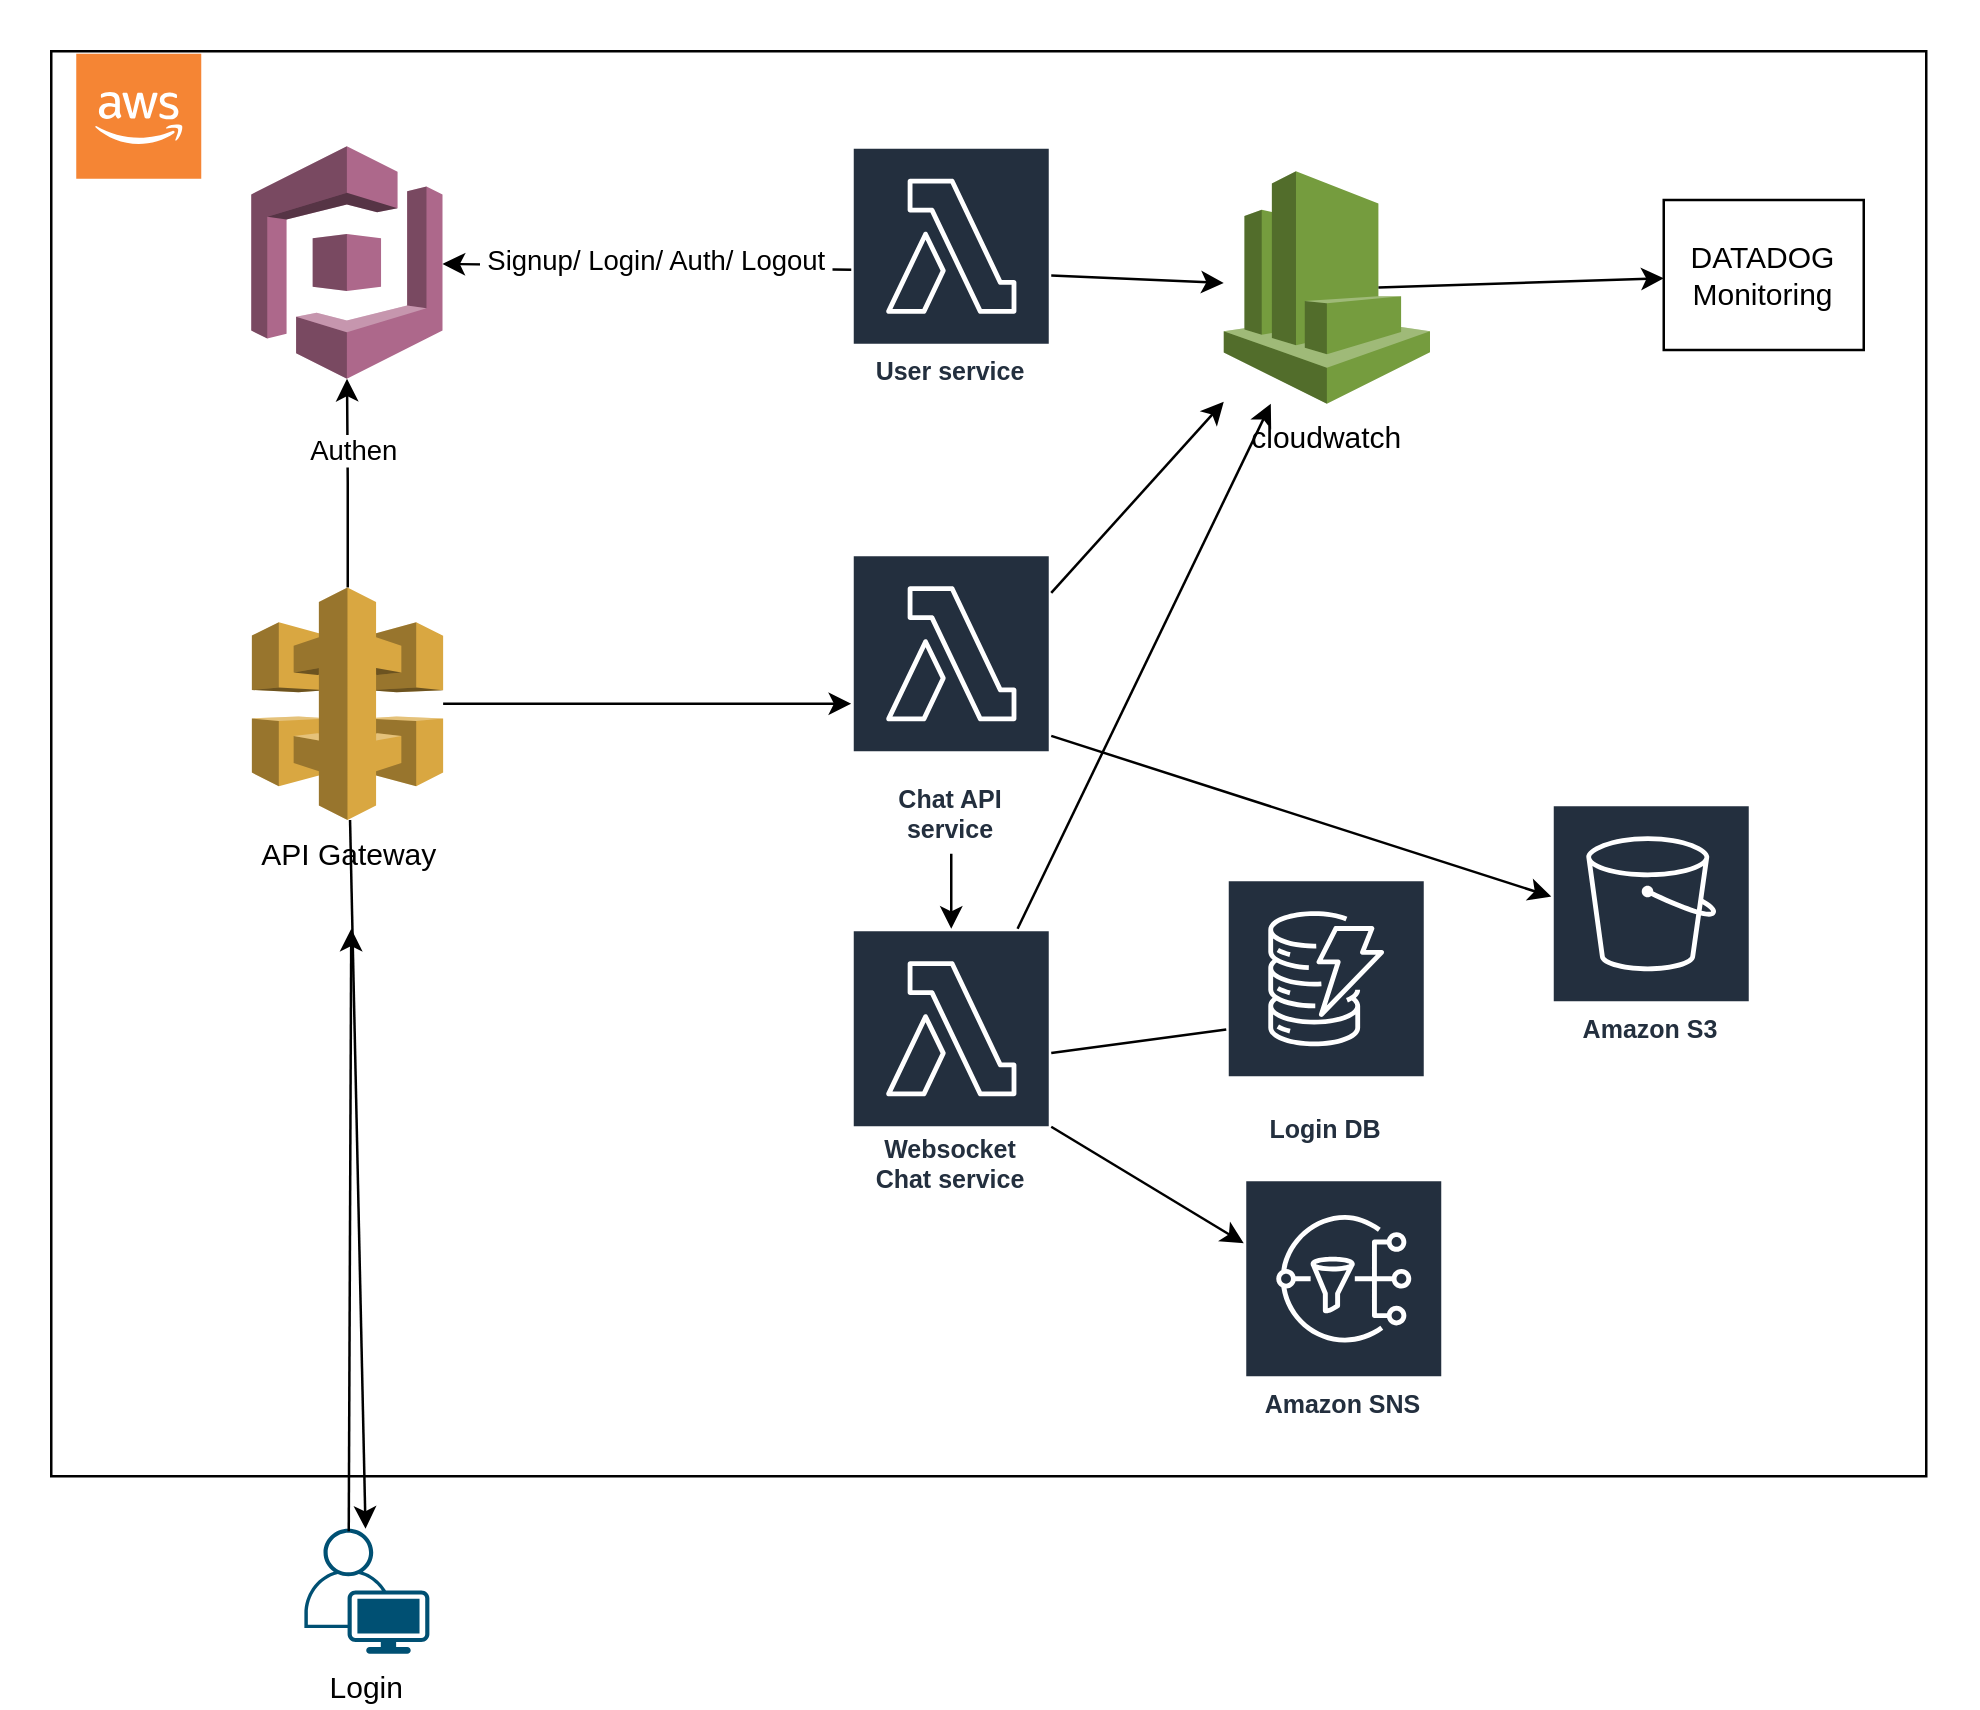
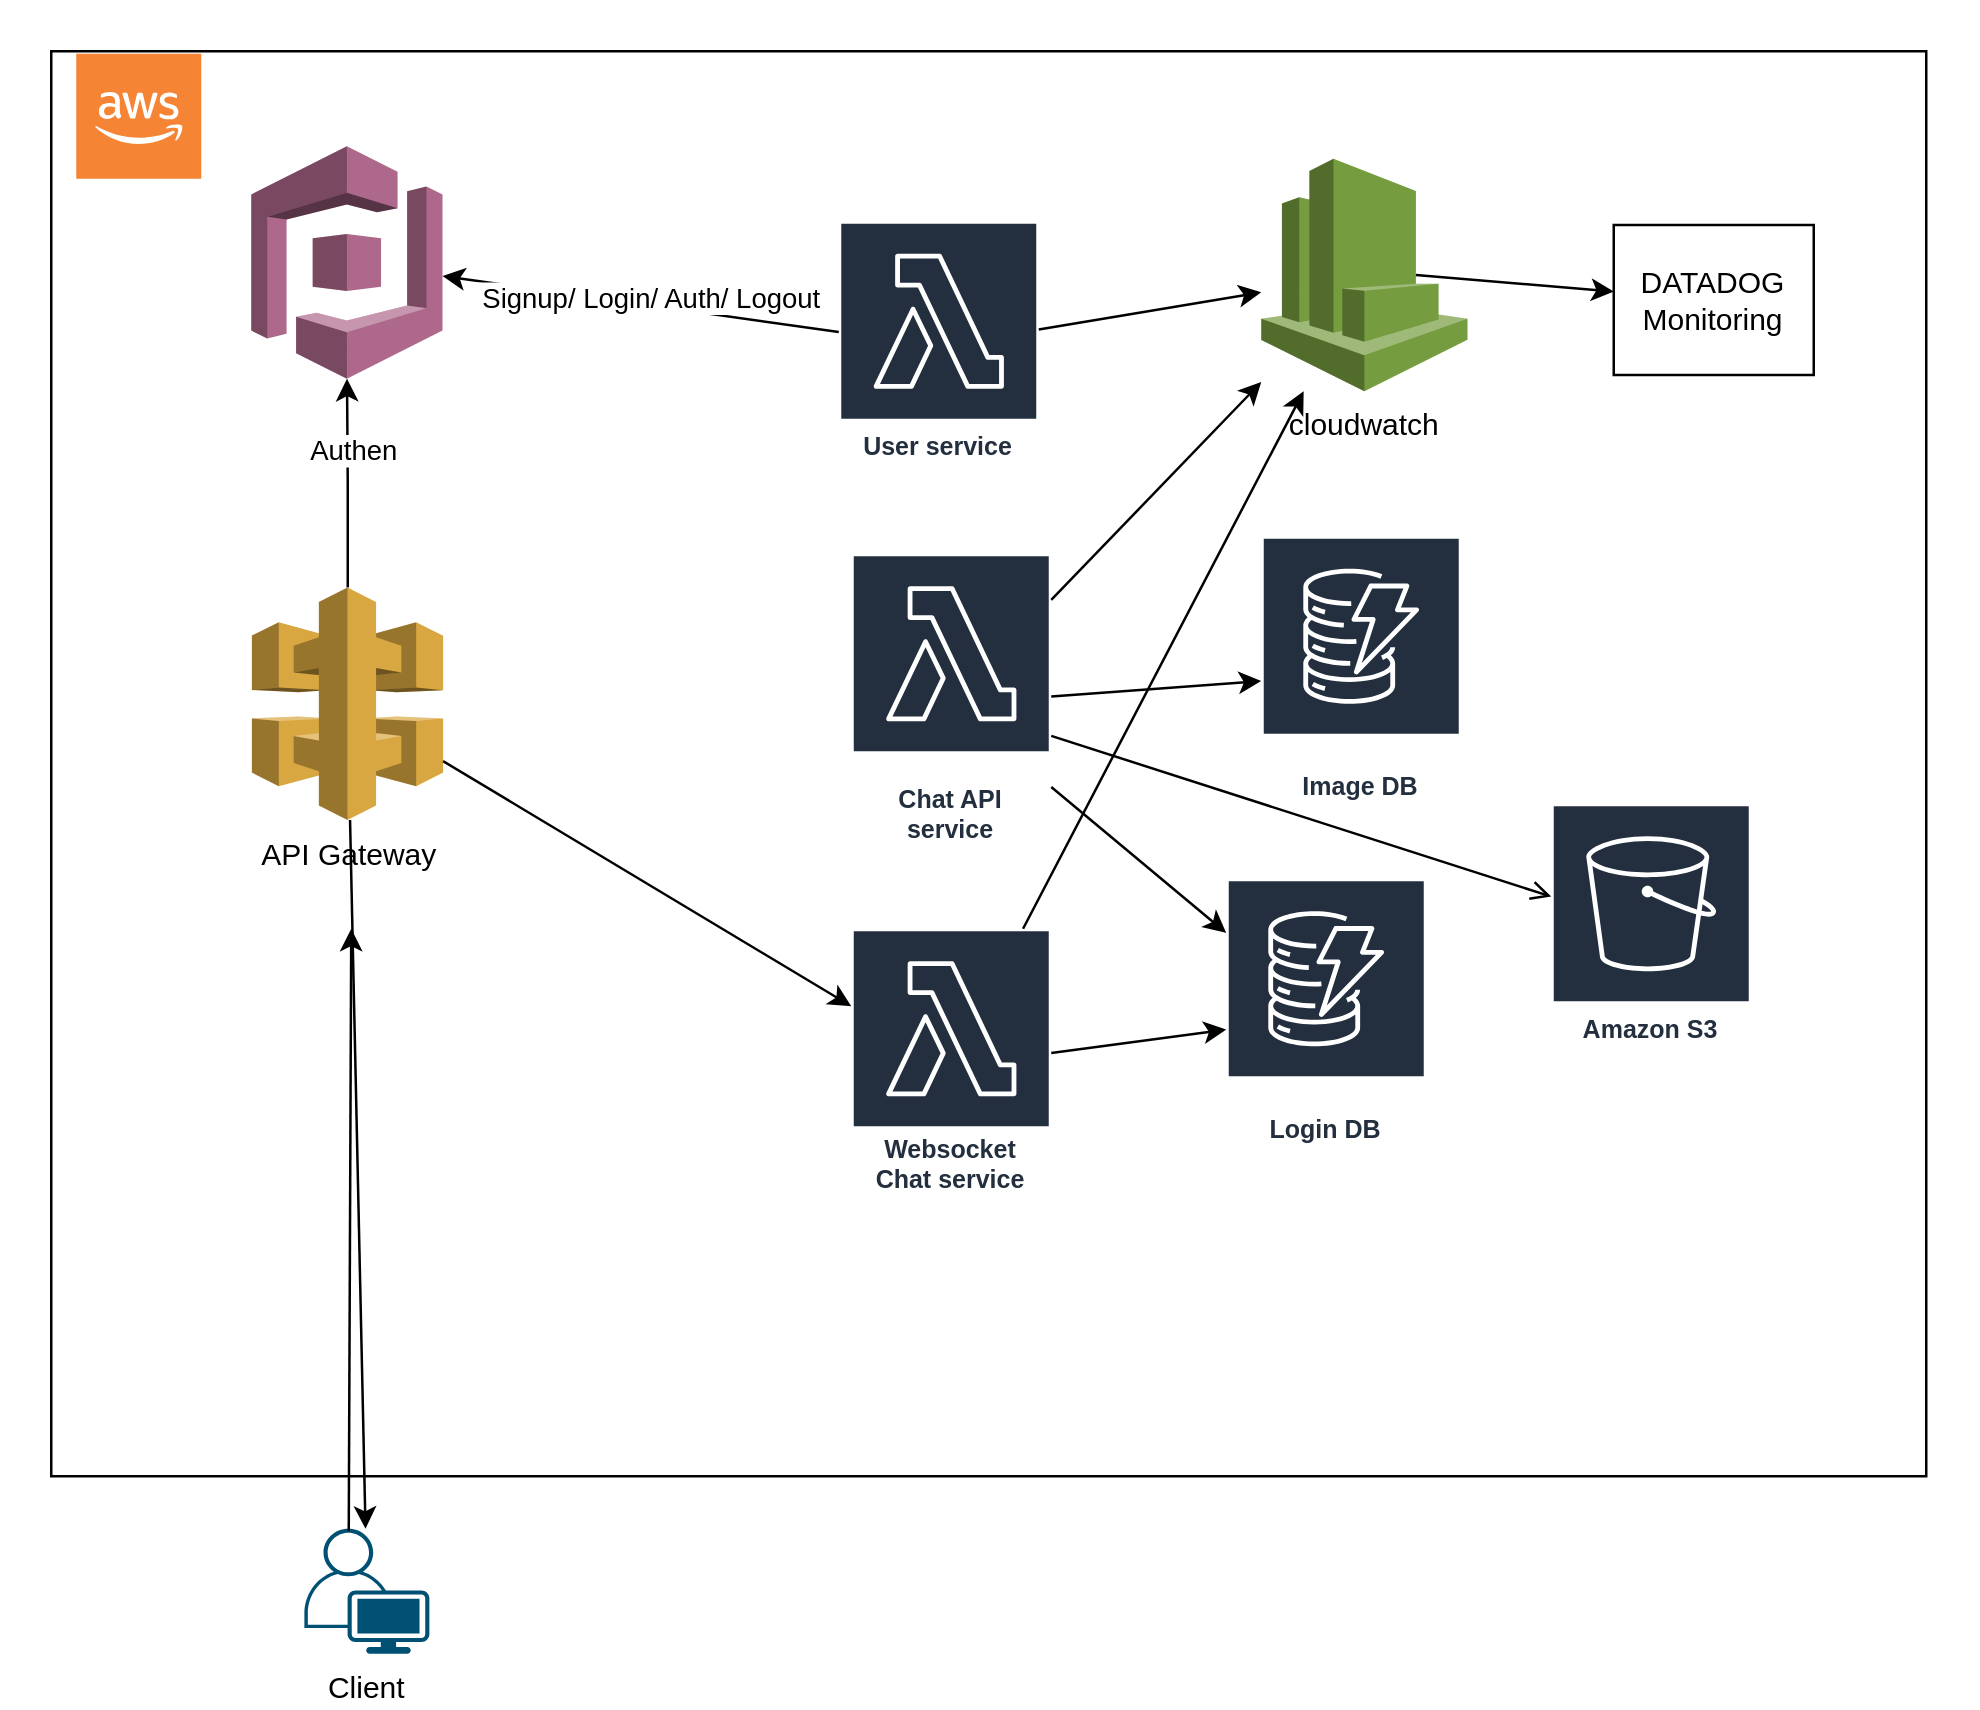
(951, 271) -> (939, 346)
(1764, 275) -> (1714, 300)
(1327, 288) -> (1364, 275)
none -> (1361, 674)
none -> (1199, 686)
(639, 704) -> none
none -> (640, 880)
(951, 883) -> (1150, 869)
(1534, 891) -> (1537, 892)
(1216, 1031) -> (1208, 1032)
(1140, 1181) -> none
(1344, 1304) -> none
(368, 1689) -> (368, 1689)
